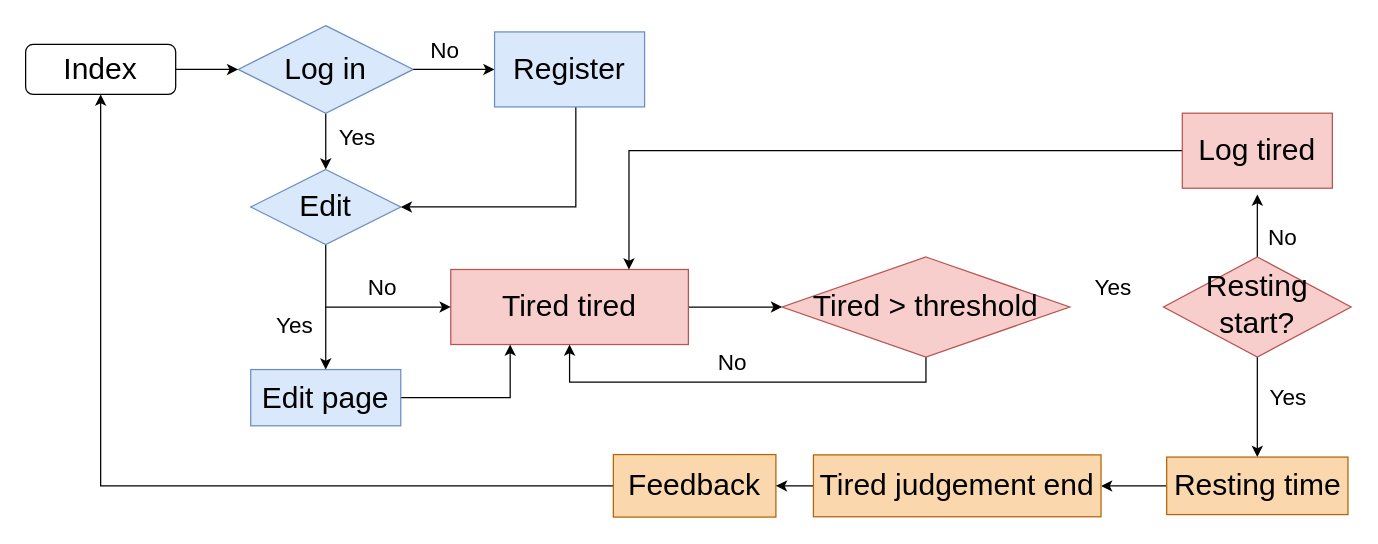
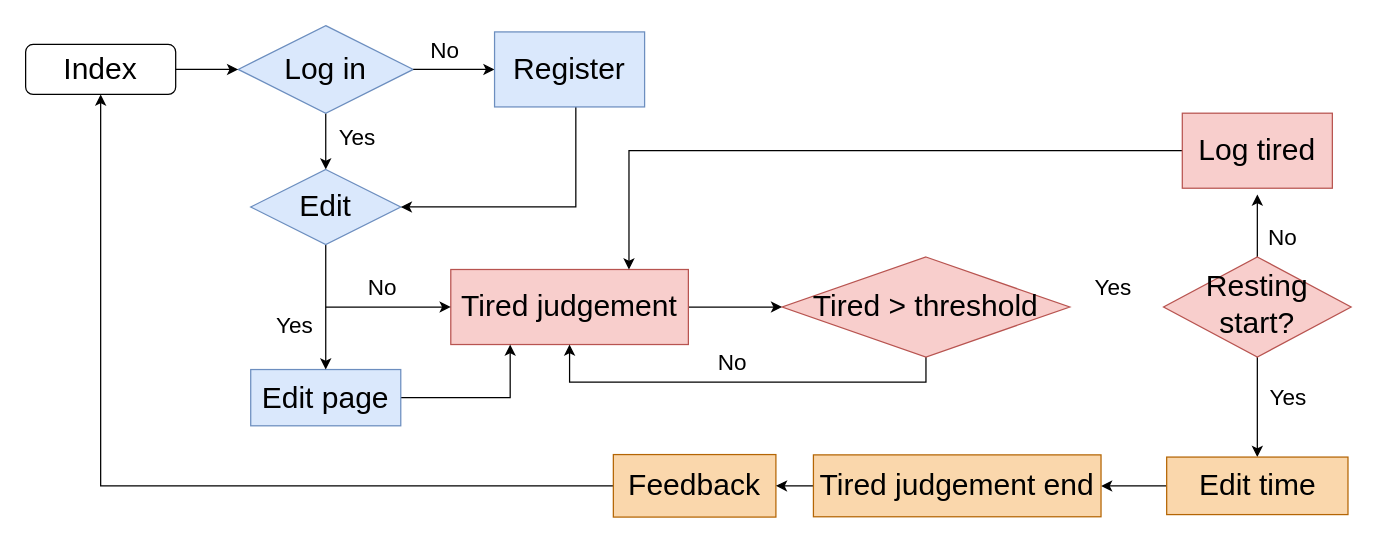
(569, 307) -> (569, 307)
(1258, 486) -> (1258, 486)
